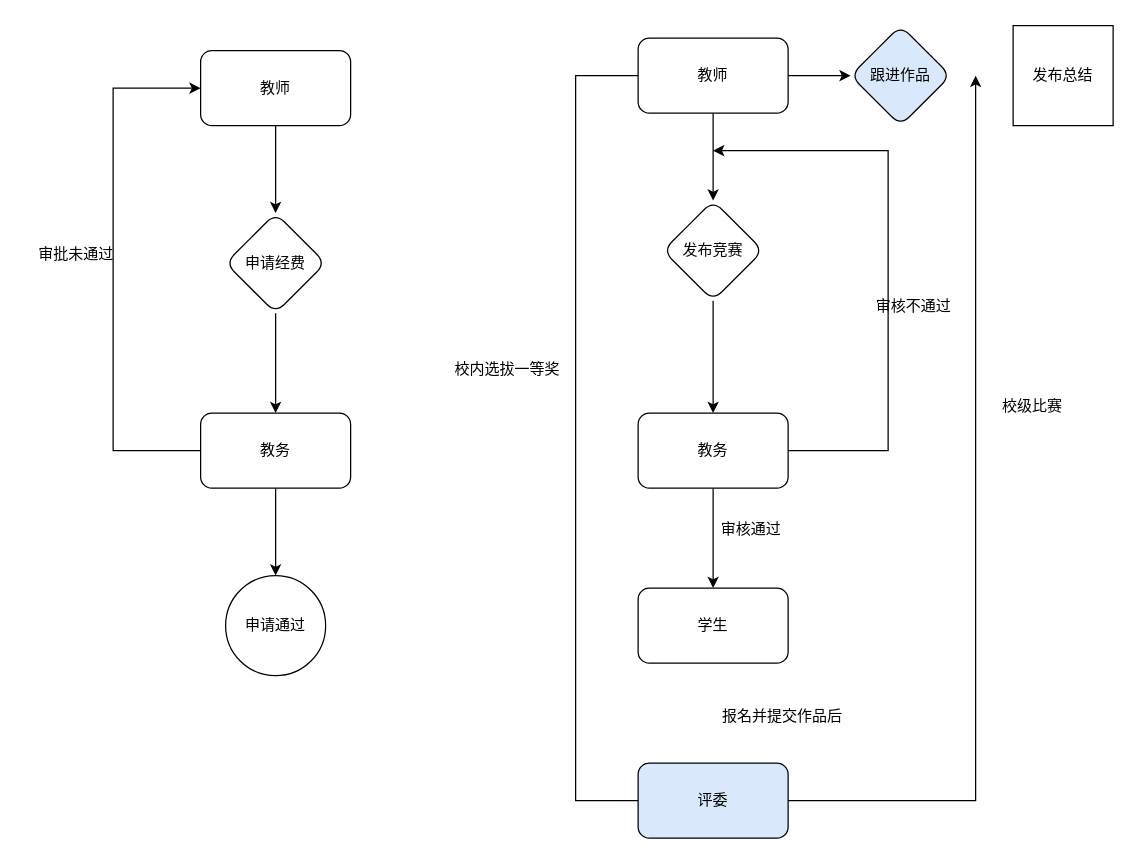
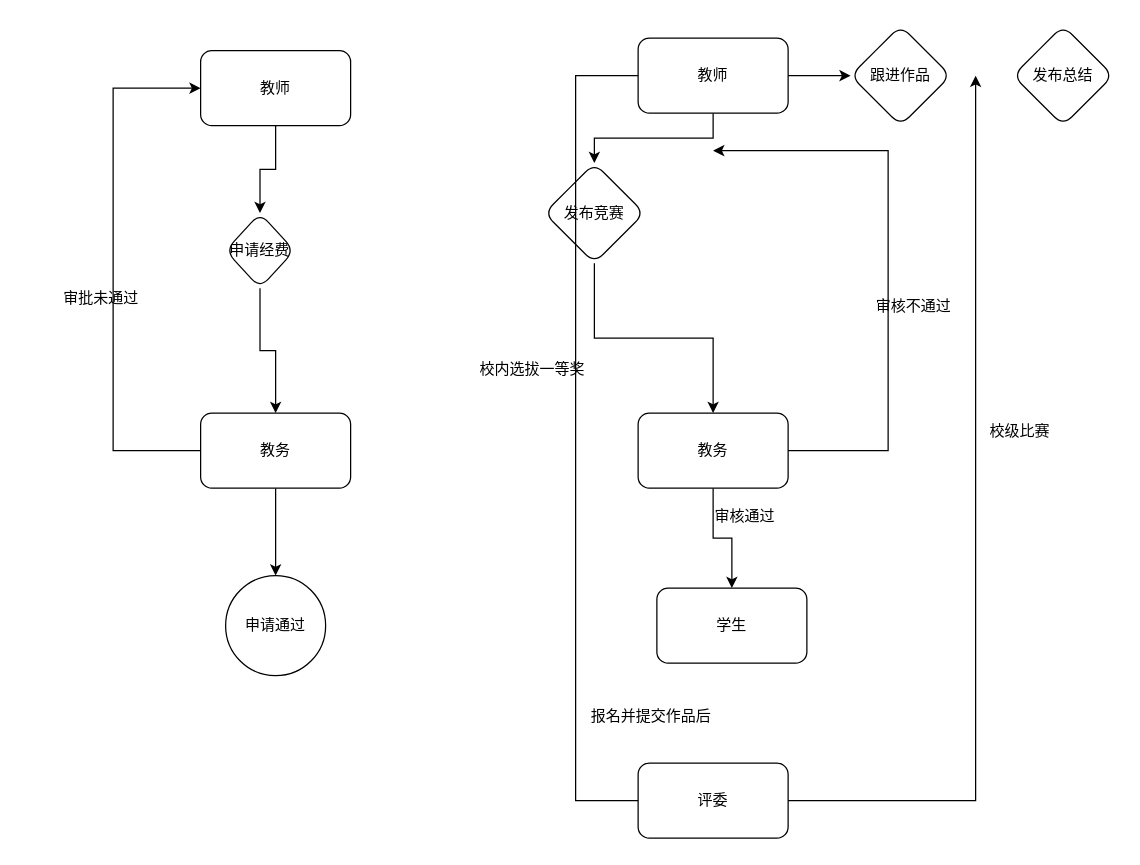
(901, 76) -> (901, 76)
(1063, 76) -> (1063, 76)
(713, 251) -> (594, 213)
(76, 254) -> (101, 298)
(276, 263) -> (260, 251)
(507, 369) -> (532, 369)
(1032, 407) -> (1019, 432)
(751, 529) -> (744, 517)
(713, 626) -> (732, 626)
(782, 717) -> (651, 717)
(713, 801) -> (713, 801)
